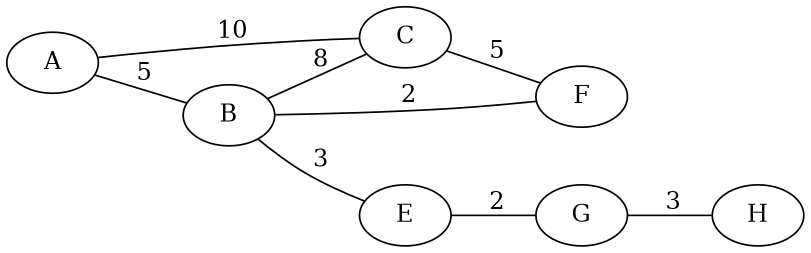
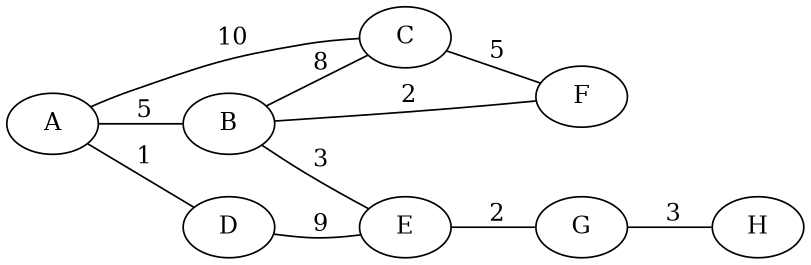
none -> (229, 227)
